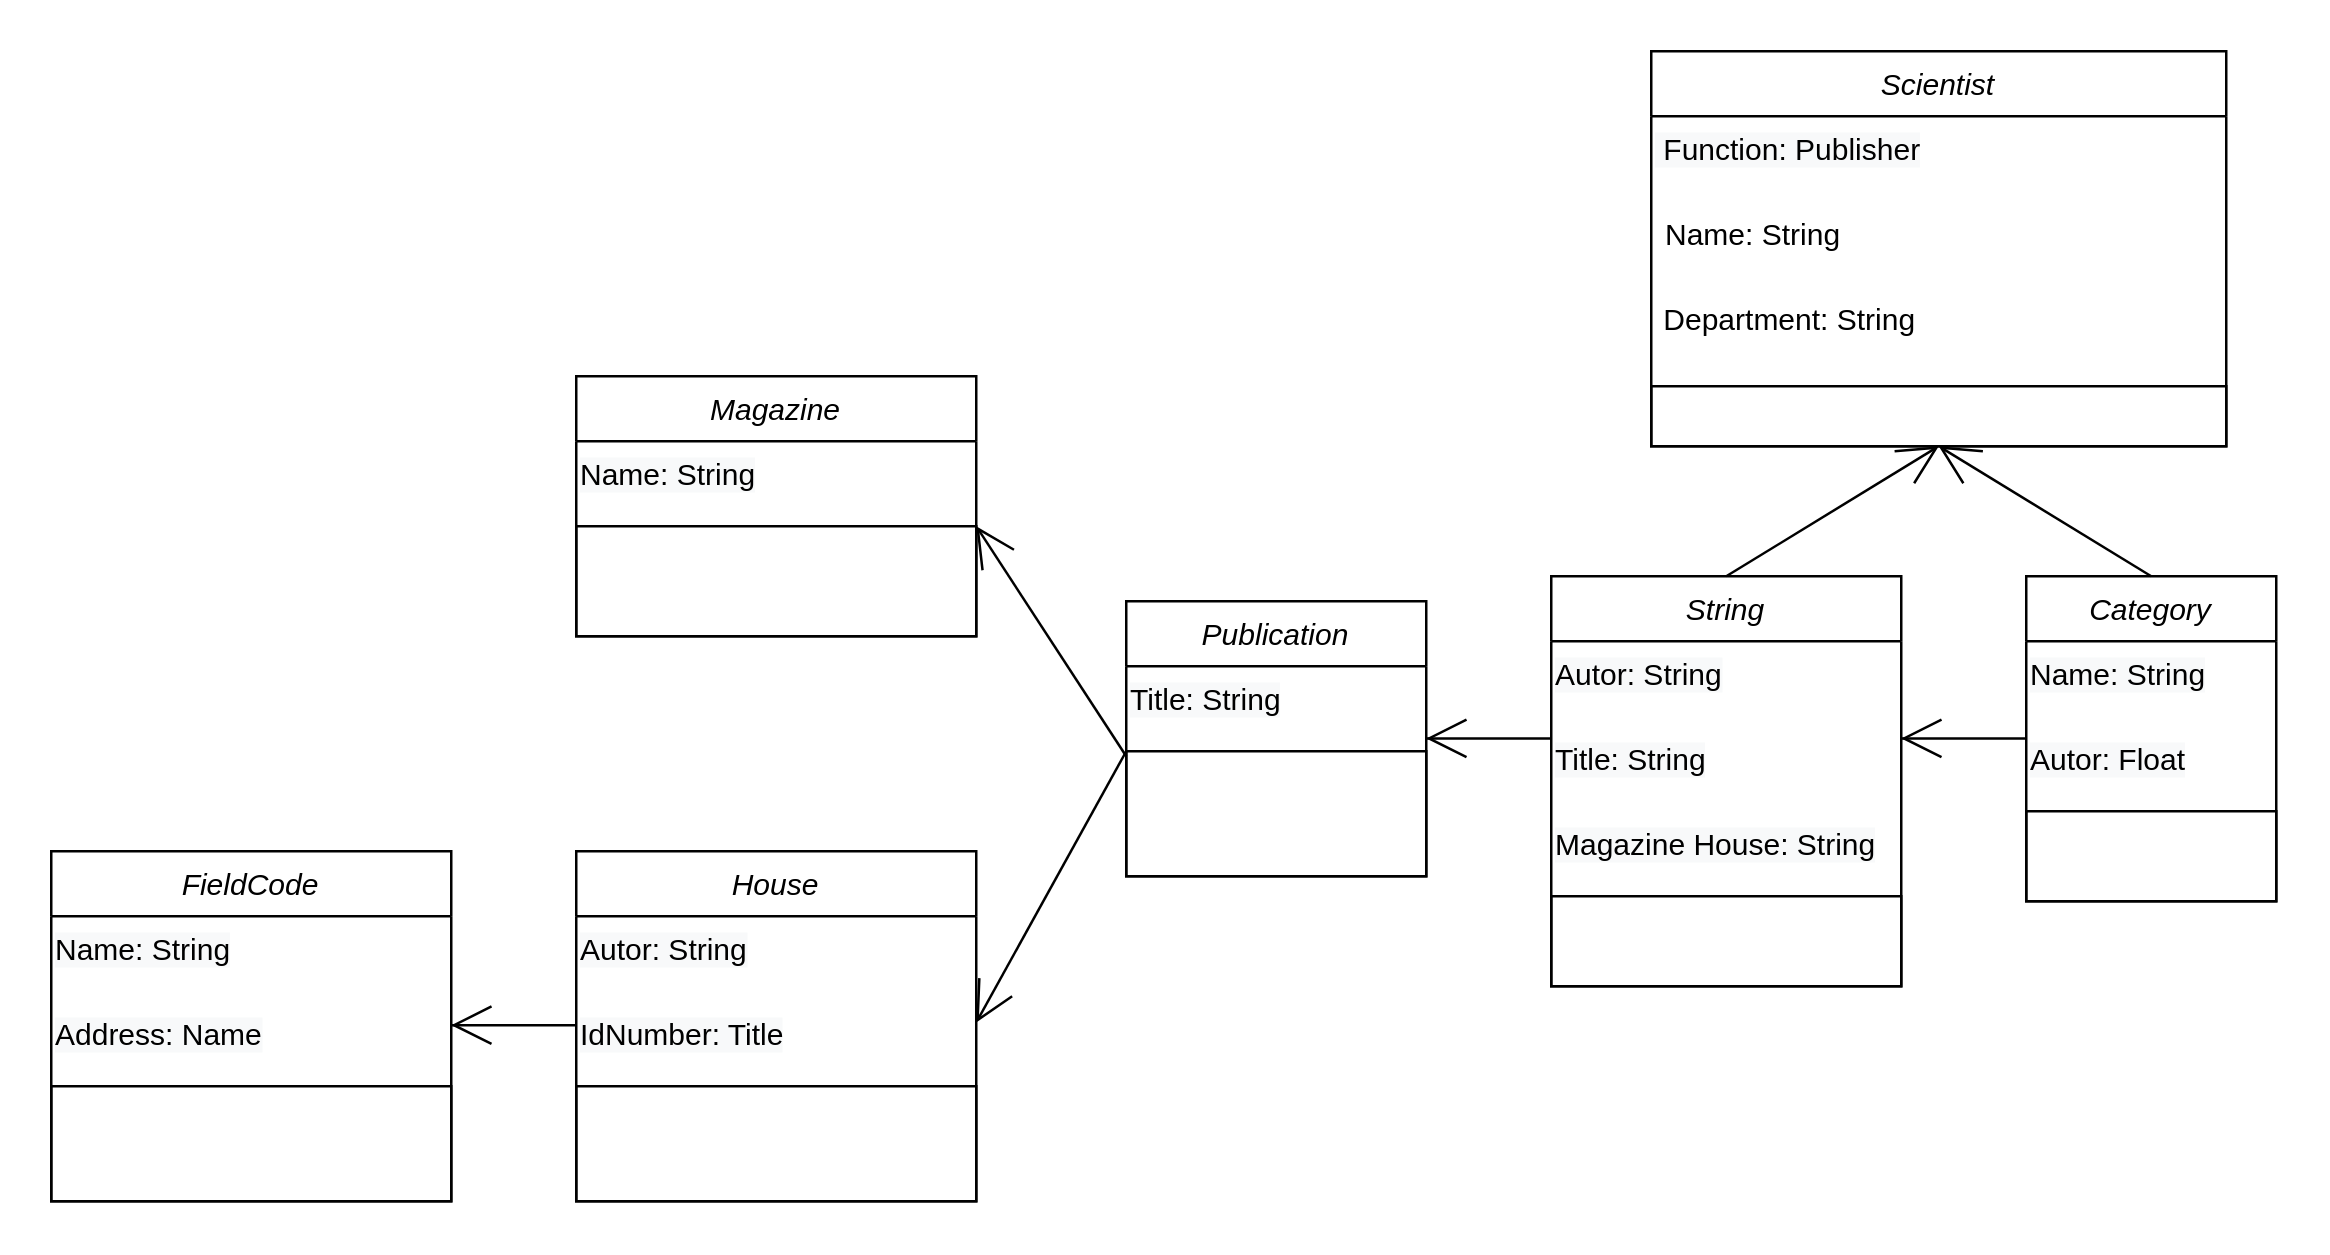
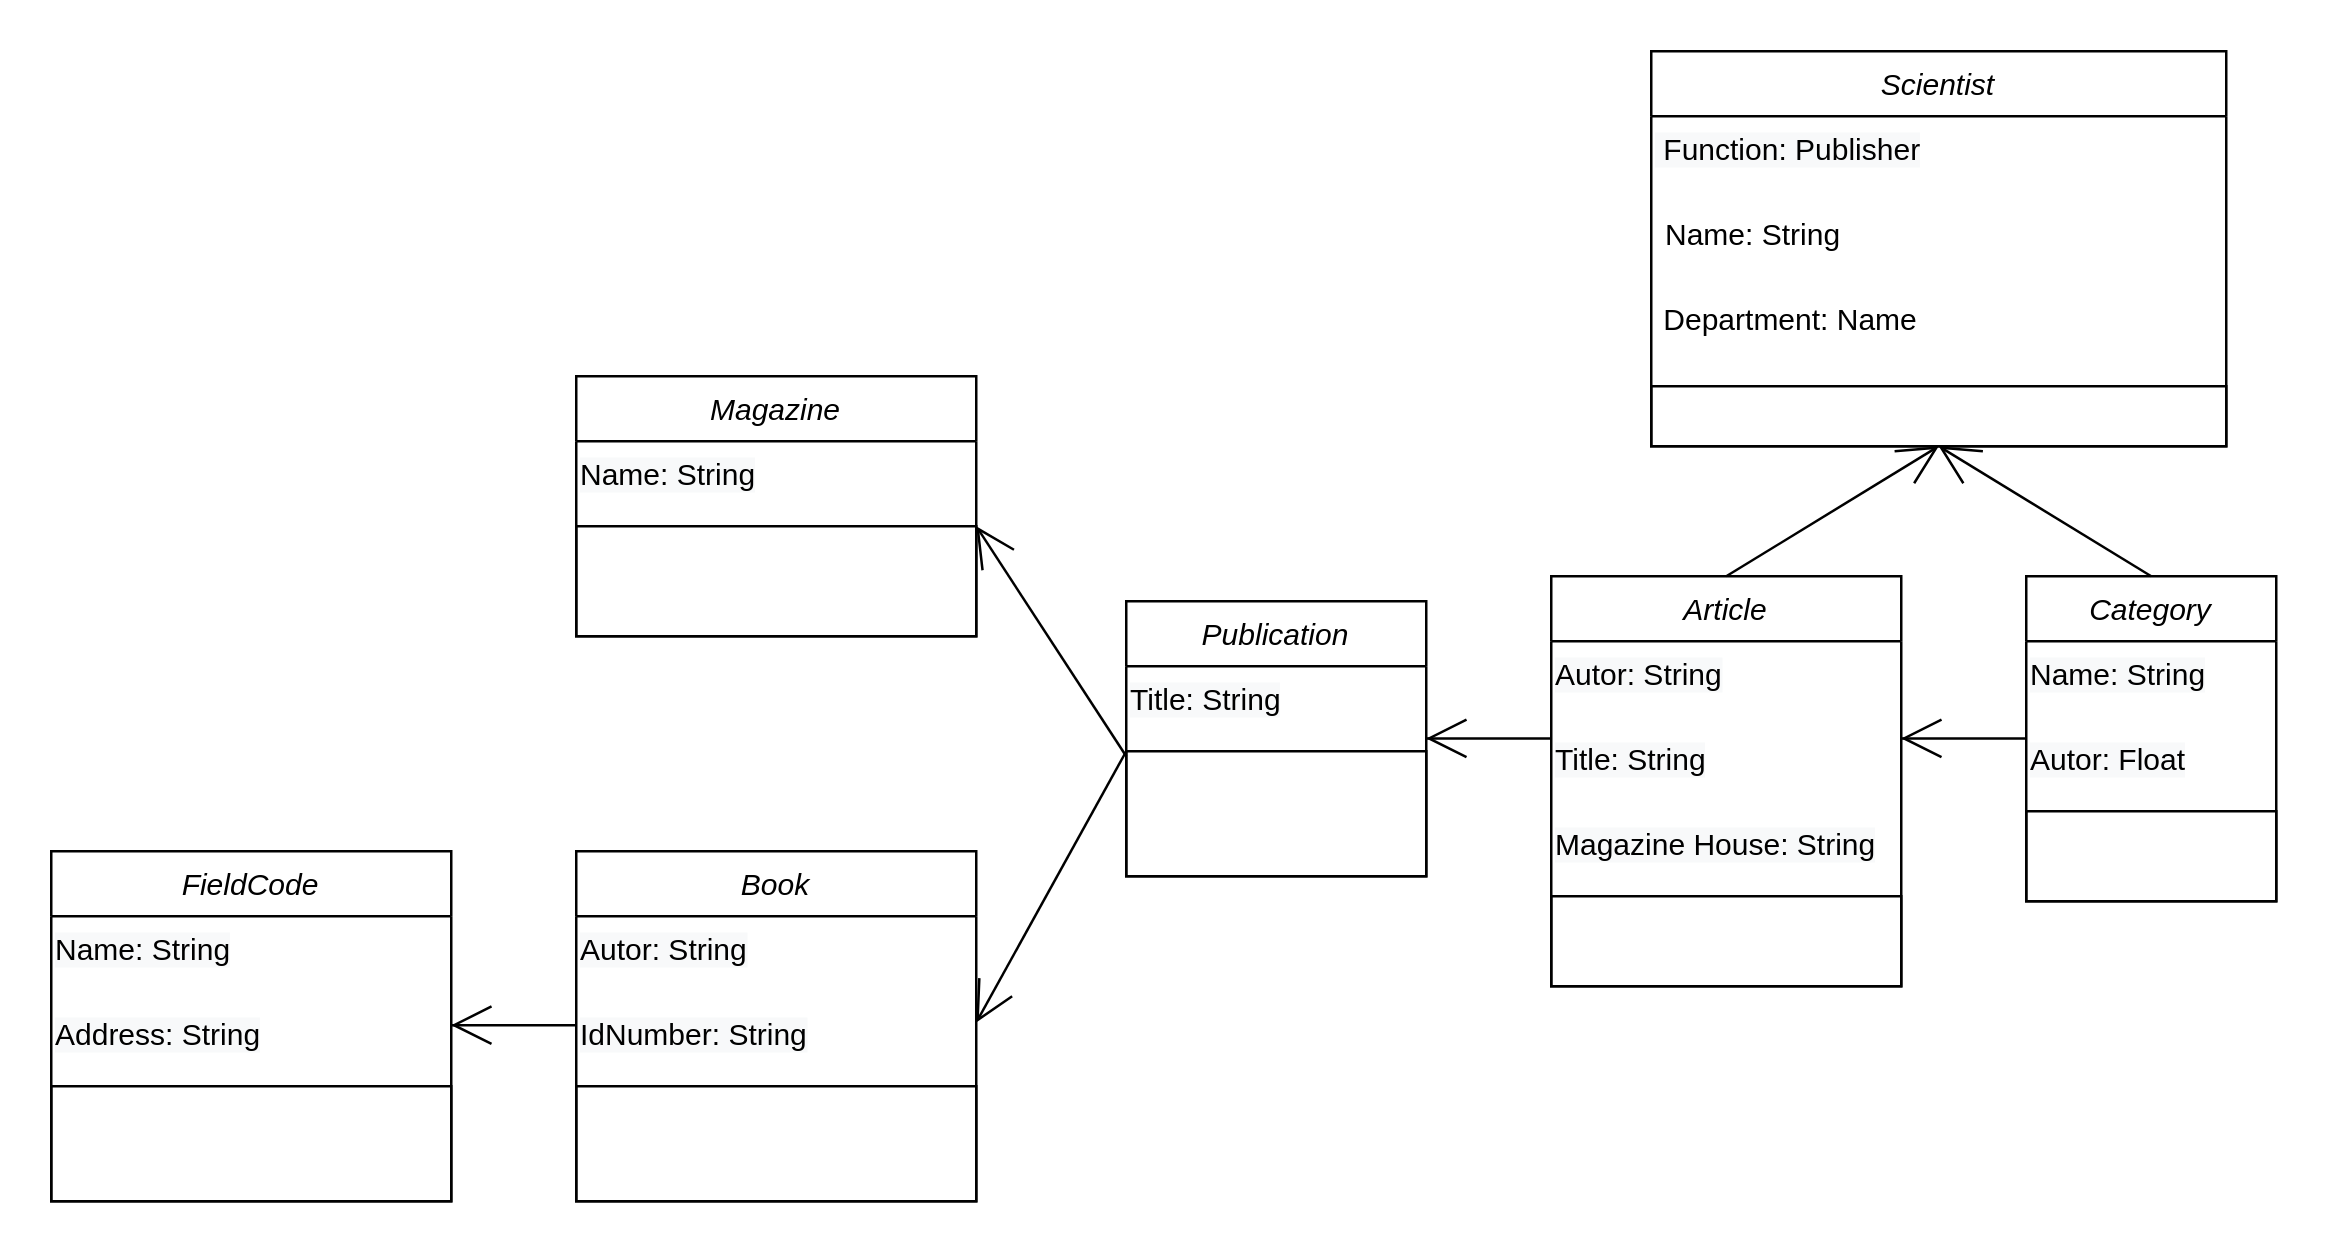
(1796, 322) -> (1783, 322)
(1725, 610) -> (1725, 610)
(775, 885) -> (775, 885)
(158, 1037) -> (171, 1037)
(692, 1037) -> (704, 1037)
